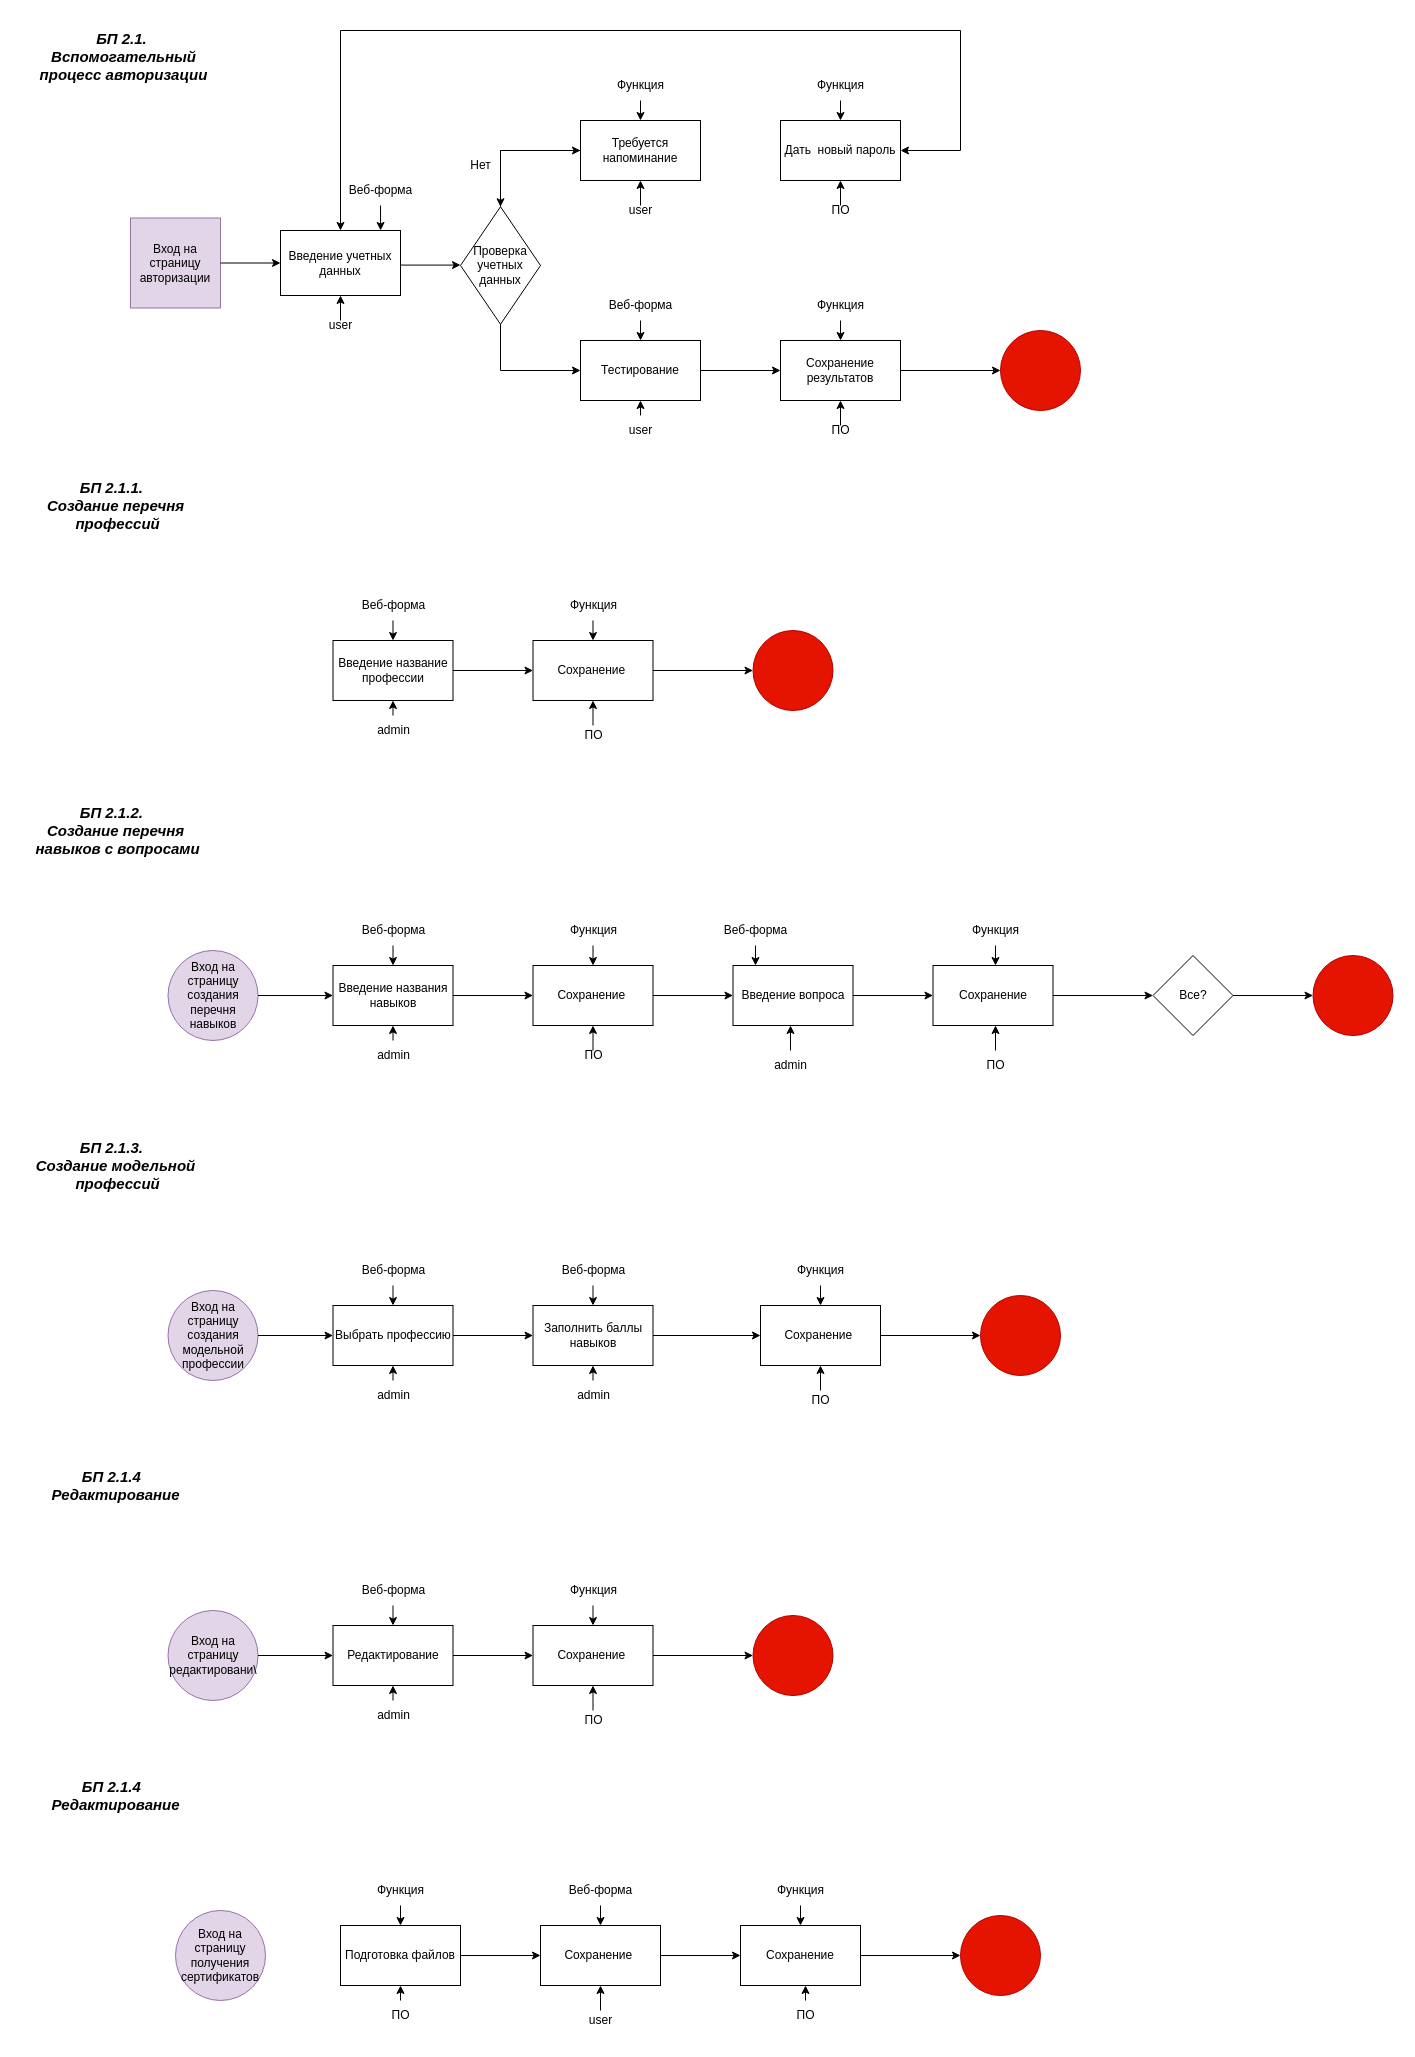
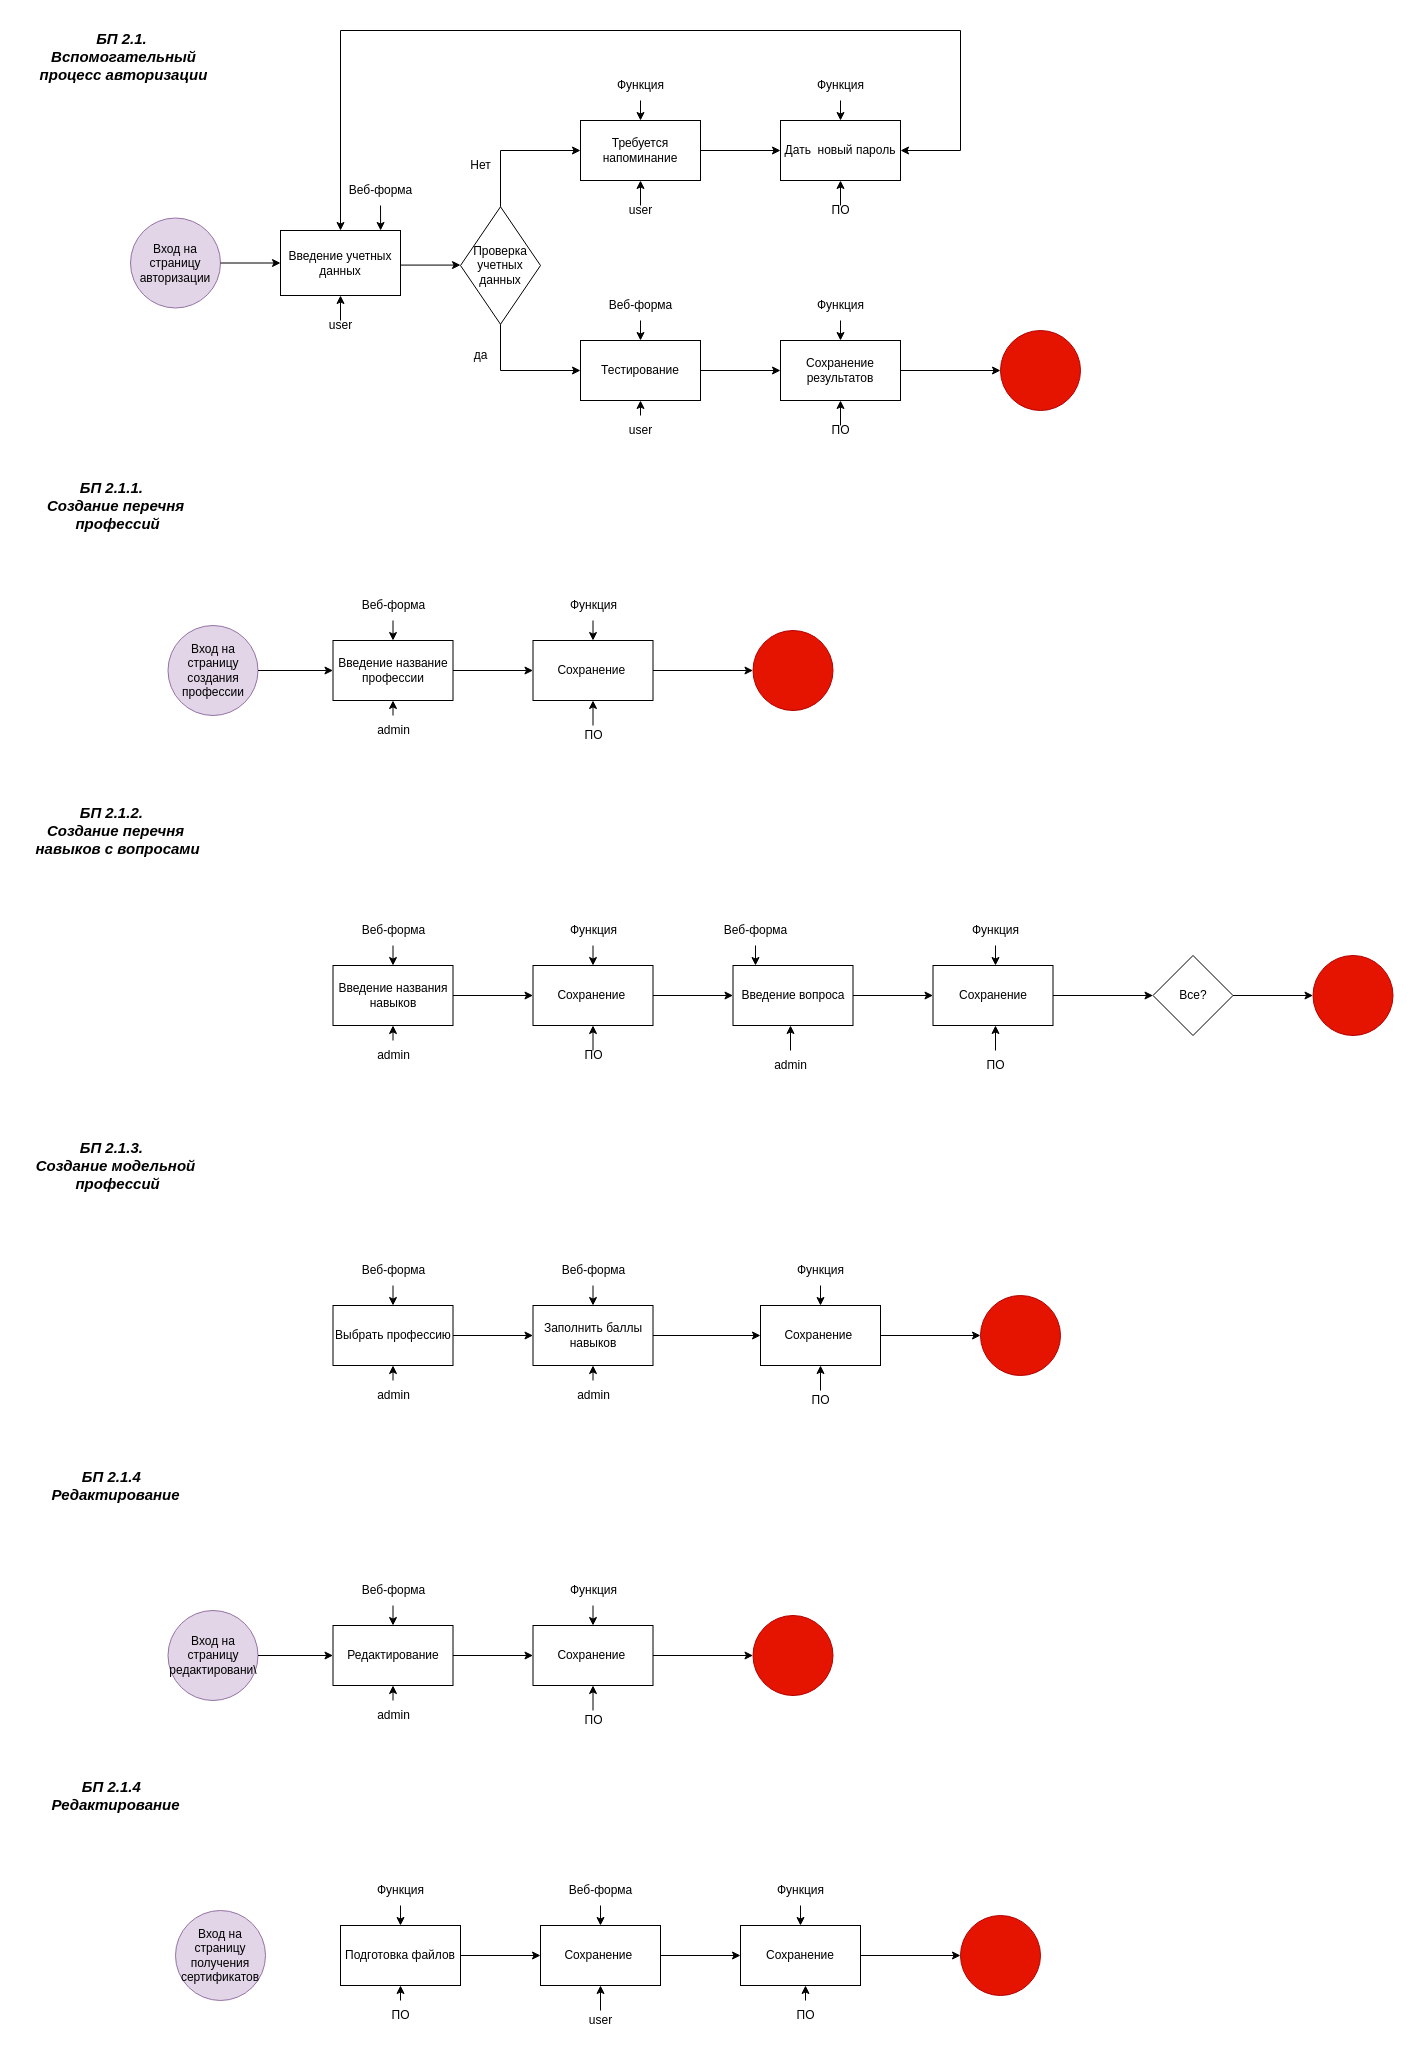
(580, 151) -> (737, 151)
(176, 263) -> (176, 263)
none -> (481, 356)
none -> (213, 671)
none -> (292, 671)
(213, 996) -> none
(292, 996) -> none
(213, 1336) -> none
(292, 1336) -> none
